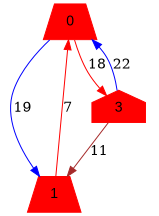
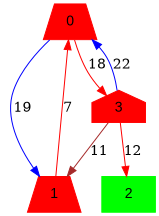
none -> (129, 194)
